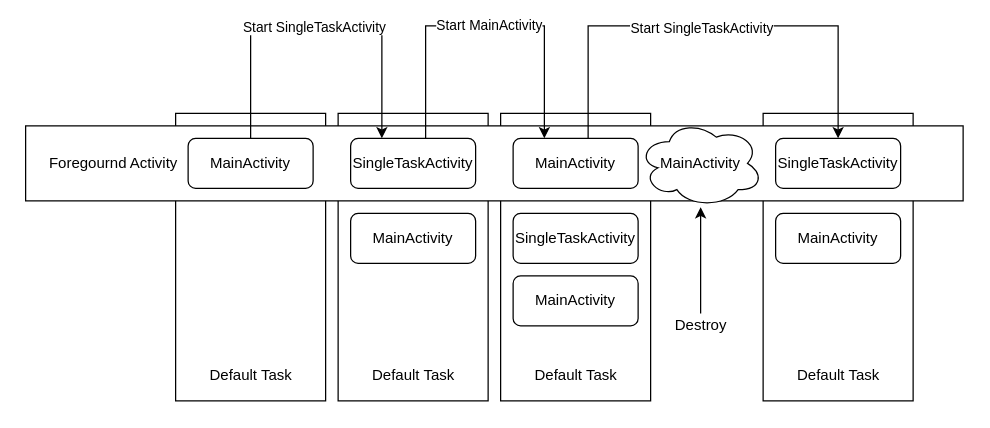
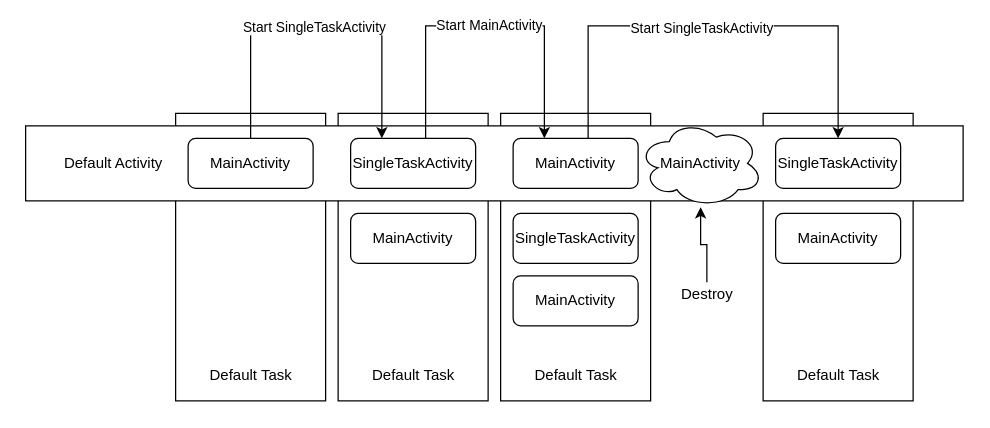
(114, 163) -> (114, 163)
(701, 326) -> (707, 294)
